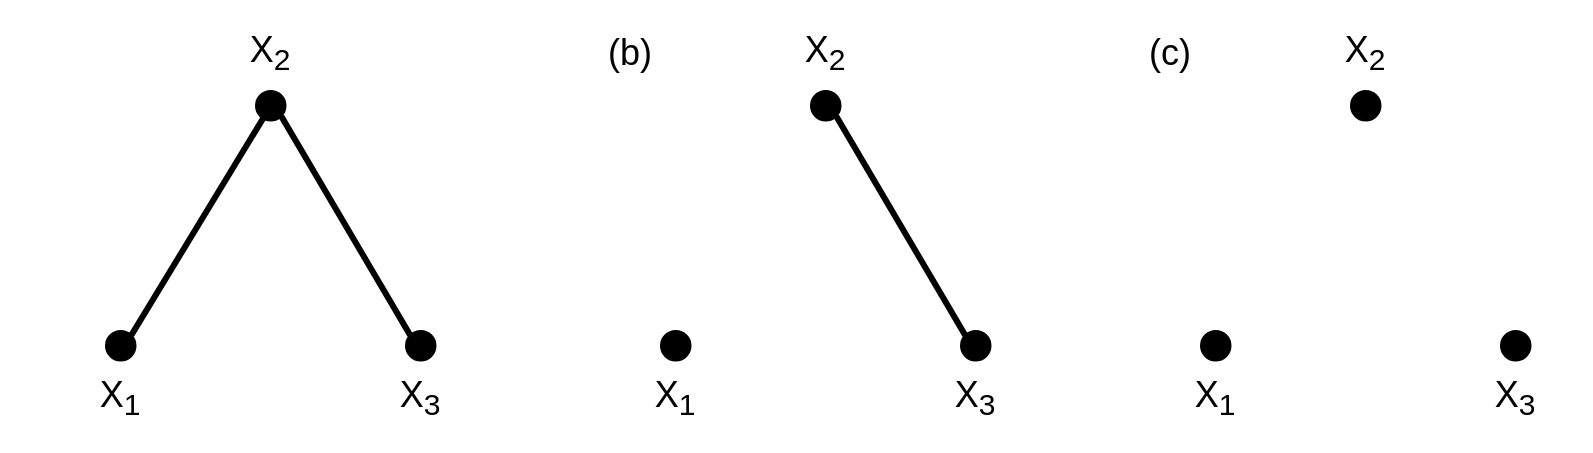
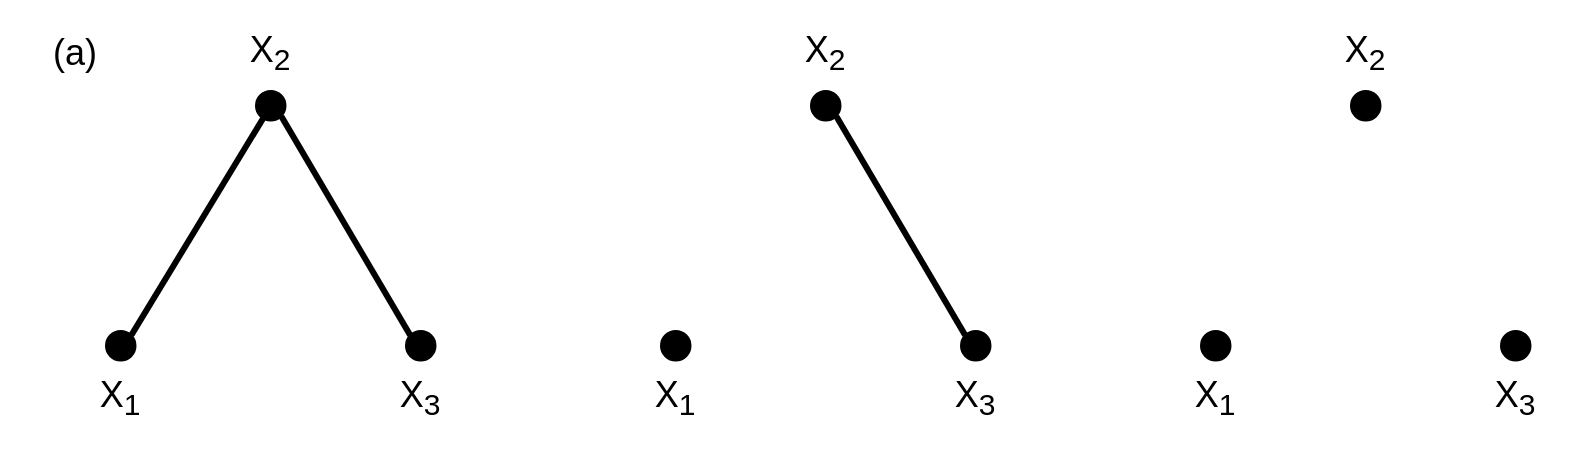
none -> (76, 53)
(631, 53) -> none
(1171, 53) -> none
